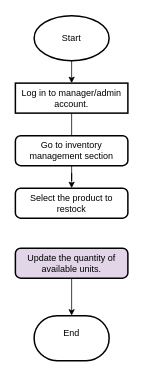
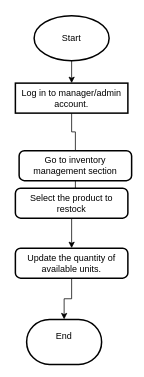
(72, 150) -> (75, 165)
none -> (72, 230)
(72, 263) -> (72, 263)
(72, 338) -> (64, 342)
